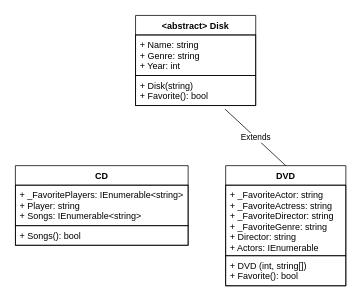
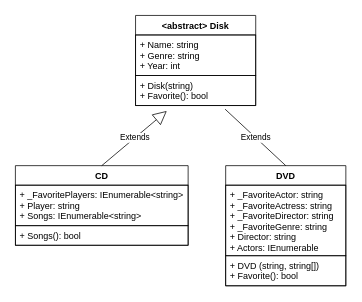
none -> (130, 141)
(275, 266) -> (283, 266)
